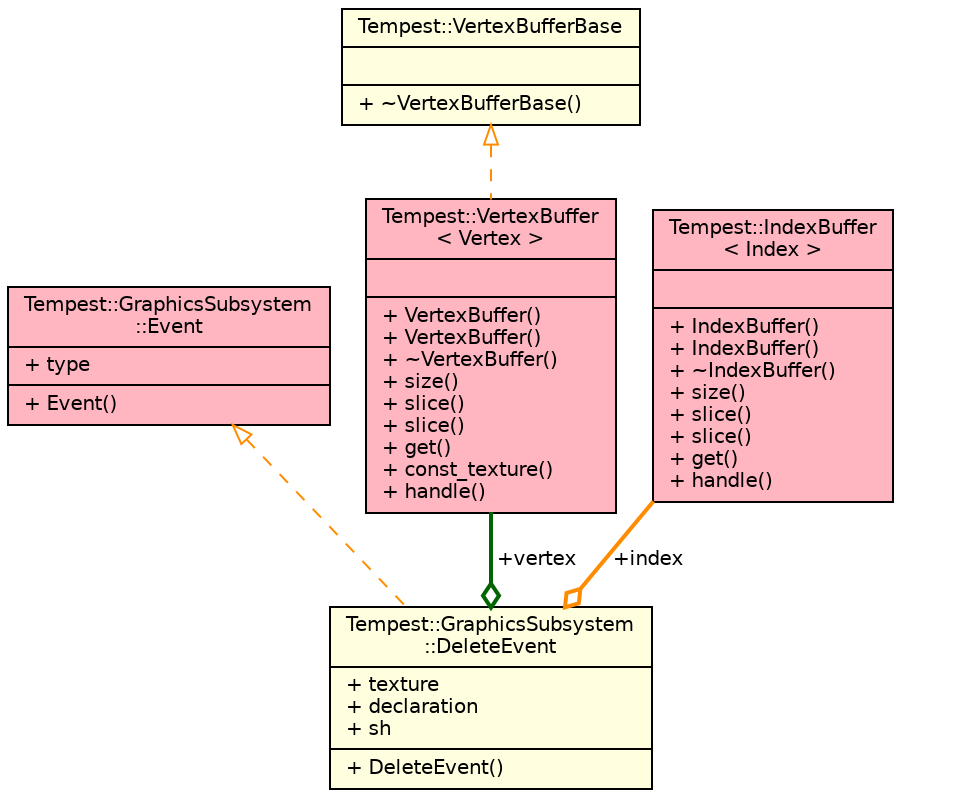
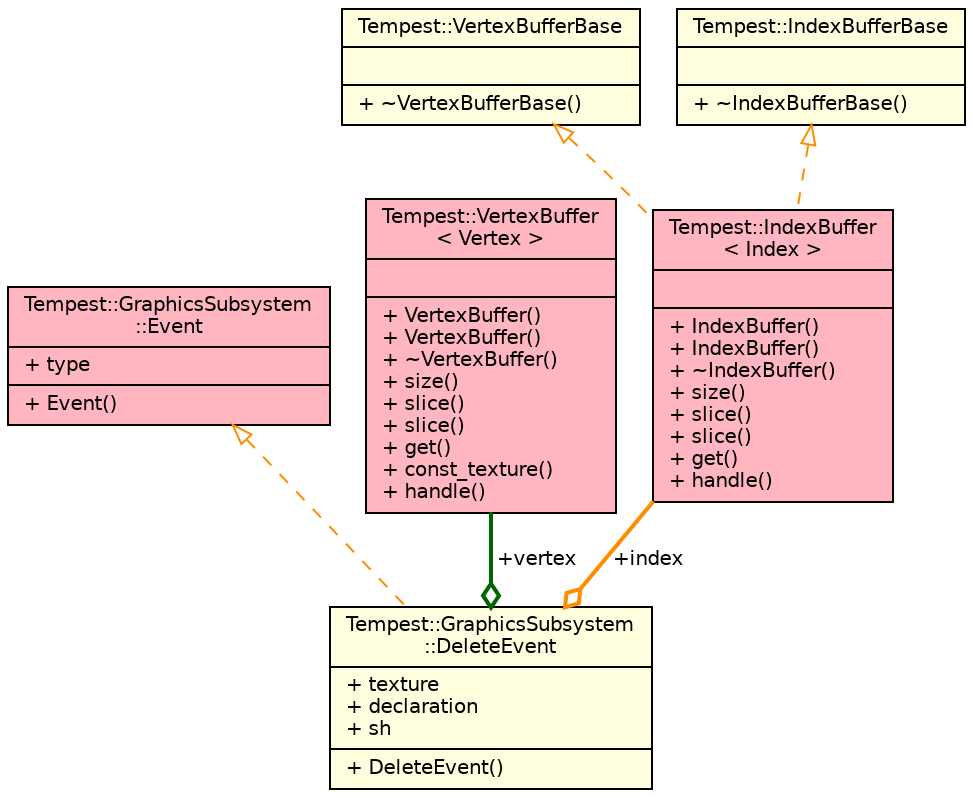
none -> (821, 67)
(491, 172) -> (611, 178)
